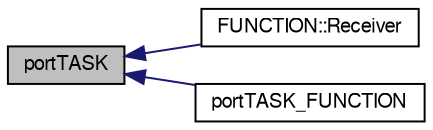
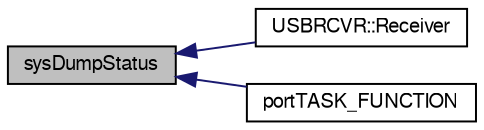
(310, 28) -> (361, 28)
(66, 65) -> (92, 65)
